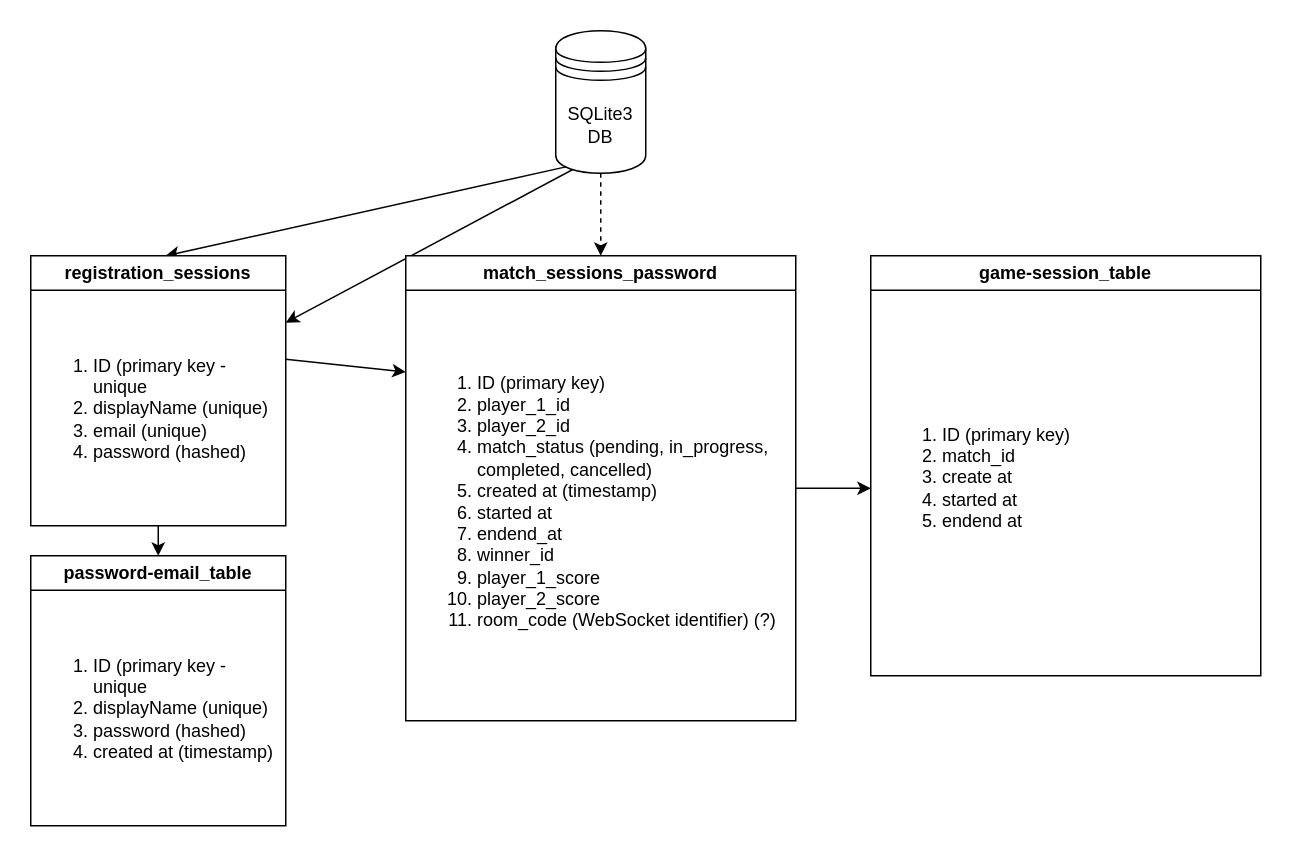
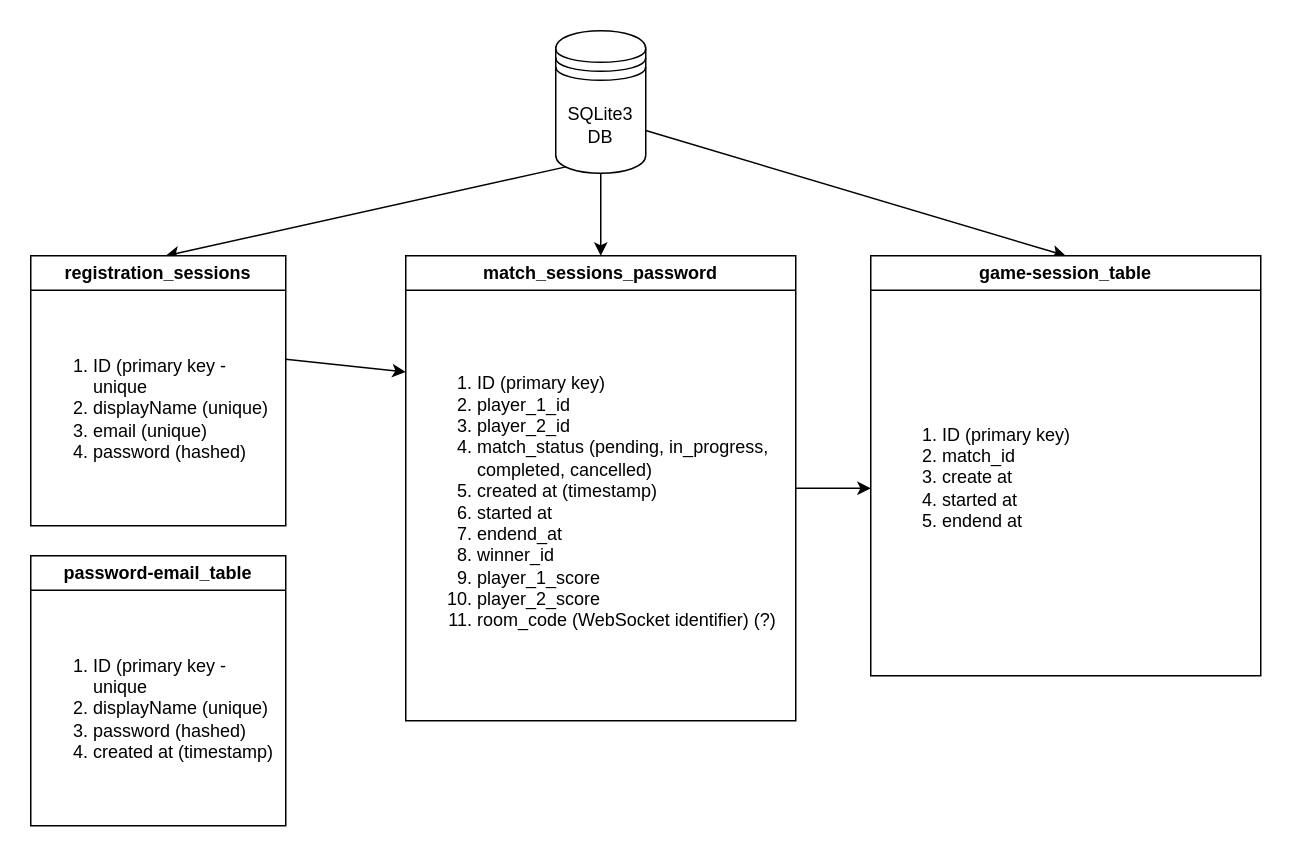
(601, 210) -> (601, 210)
(434, 244) -> (851, 192)
(158, 537) -> none
